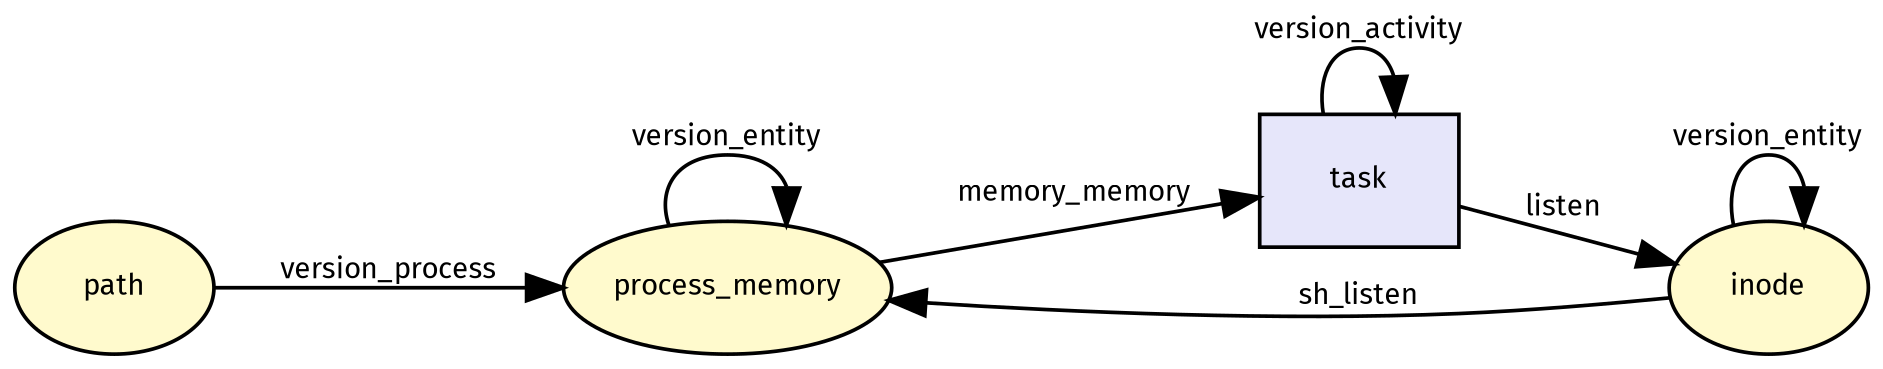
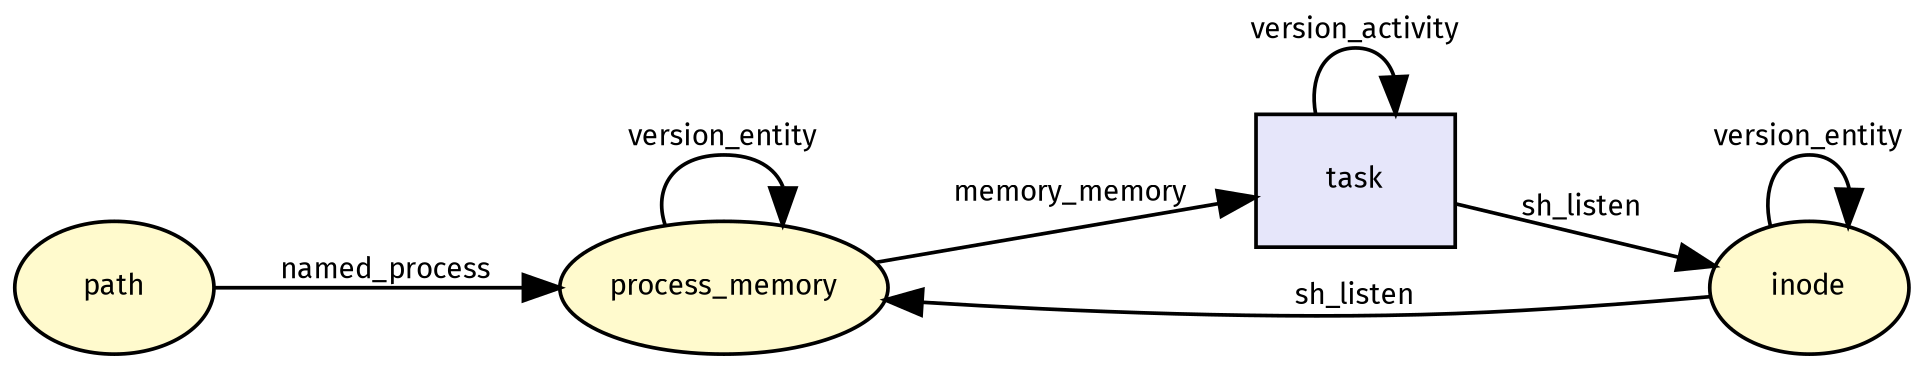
(1564, 208) -> (1582, 208)
(389, 271) -> (387, 271)
